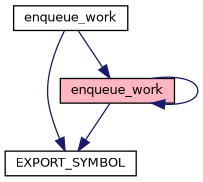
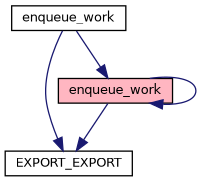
(71, 163) -> (69, 163)
